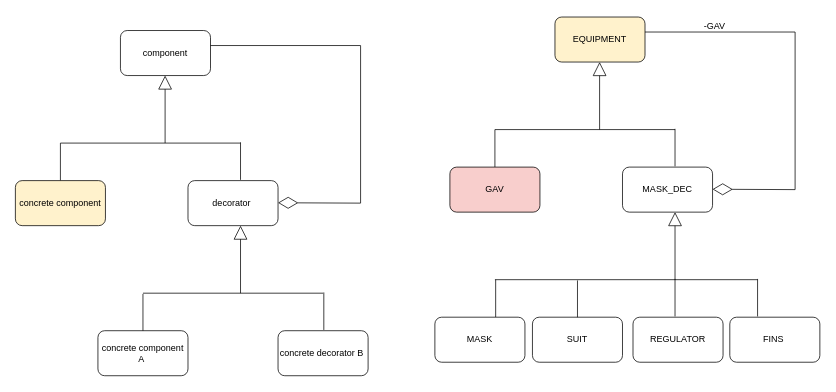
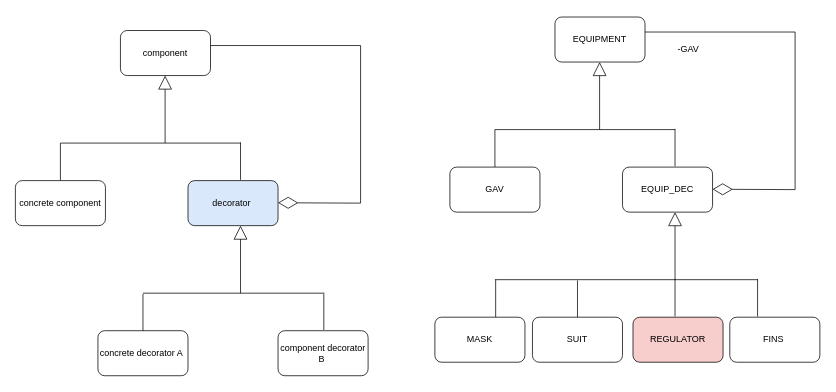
(714, 27) -> (688, 49)
(600, 39) -> (600, 39)
(495, 189) -> (495, 189)
(667, 189) -> (667, 189)
(60, 203) -> (60, 203)
(233, 203) -> (233, 203)
(678, 339) -> (678, 339)
(143, 353) -> (143, 353)
(323, 353) -> (323, 353)
